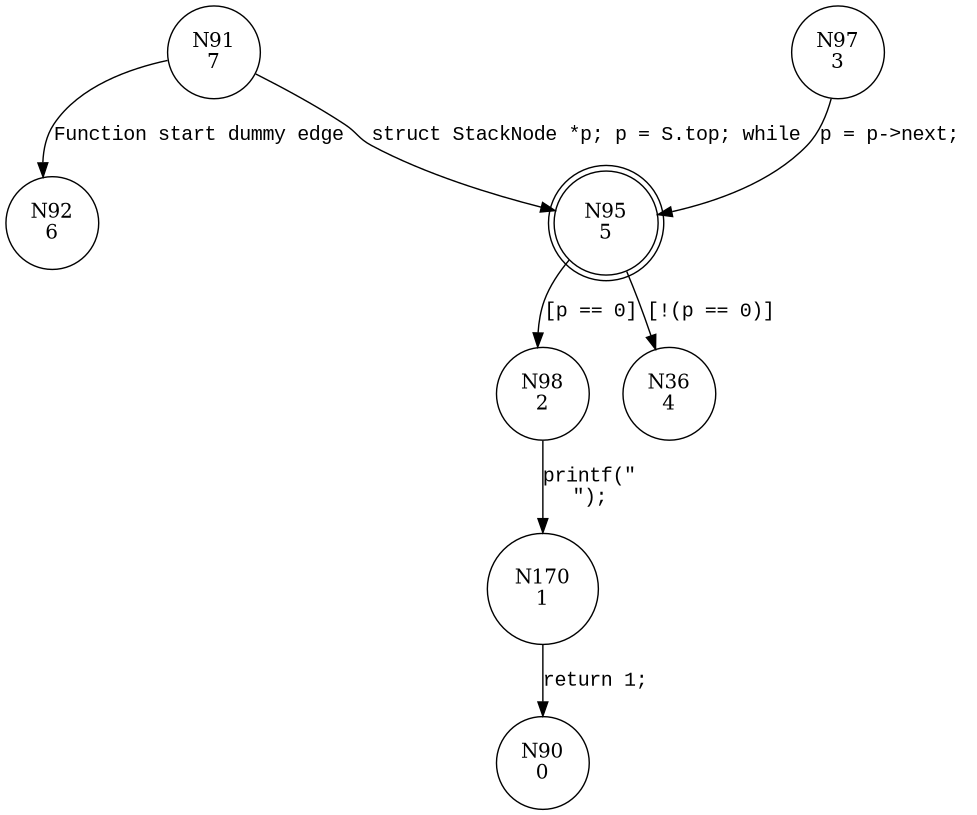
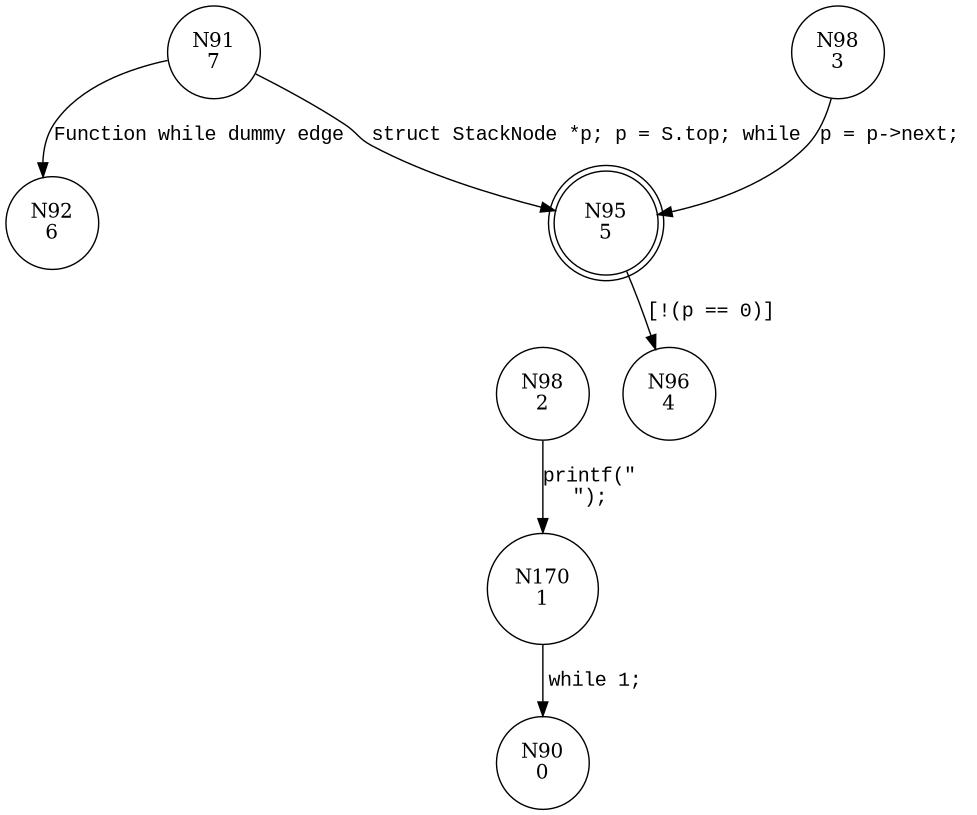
(838, 52) -> (838, 52)
(199, 135) -> (199, 135)
(547, 294) -> none
(669, 394) -> (669, 394)
(596, 680) -> (596, 680)
